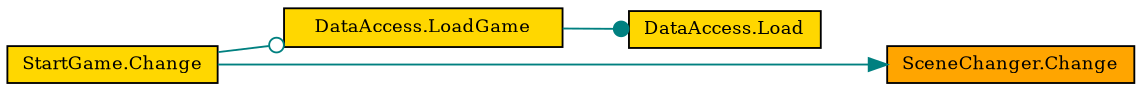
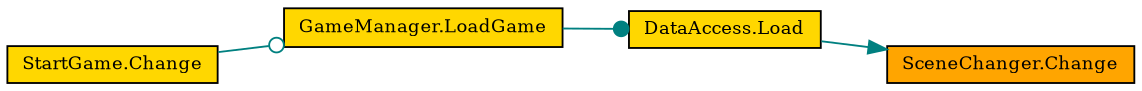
(423, 28) -> (423, 28)
(543, 65) -> (845, 44)
